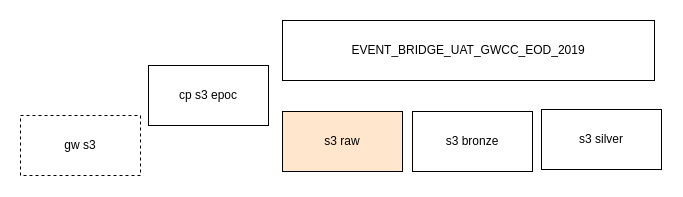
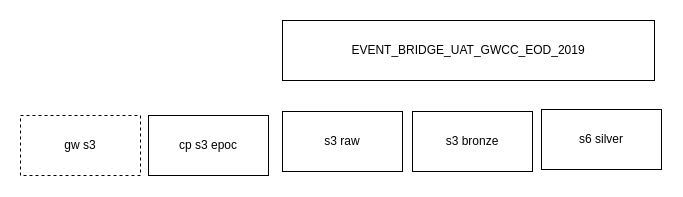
(209, 96) -> (209, 146)
(602, 140) -> (602, 140)
(343, 142) -> (343, 142)
